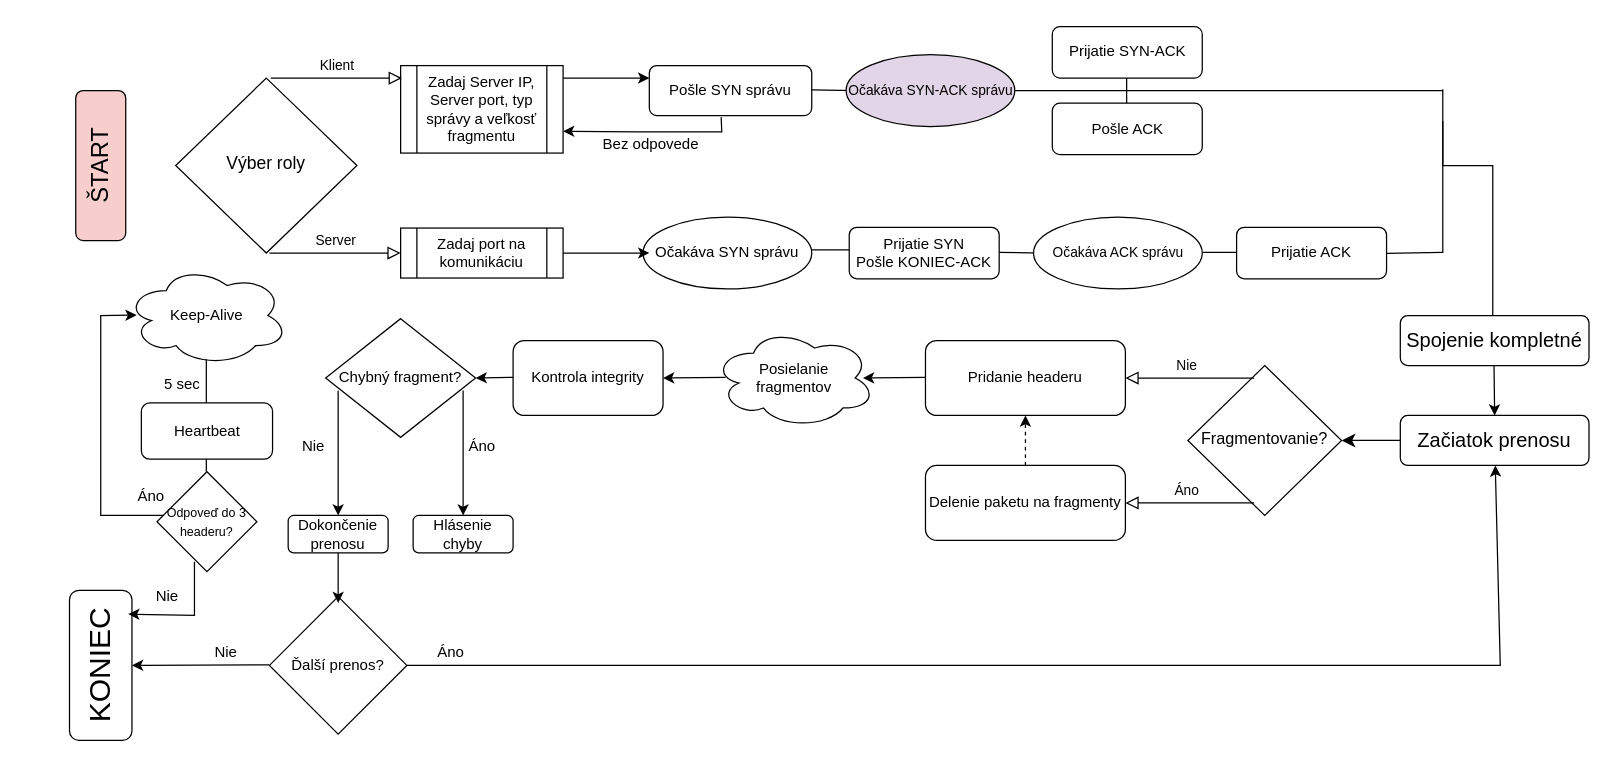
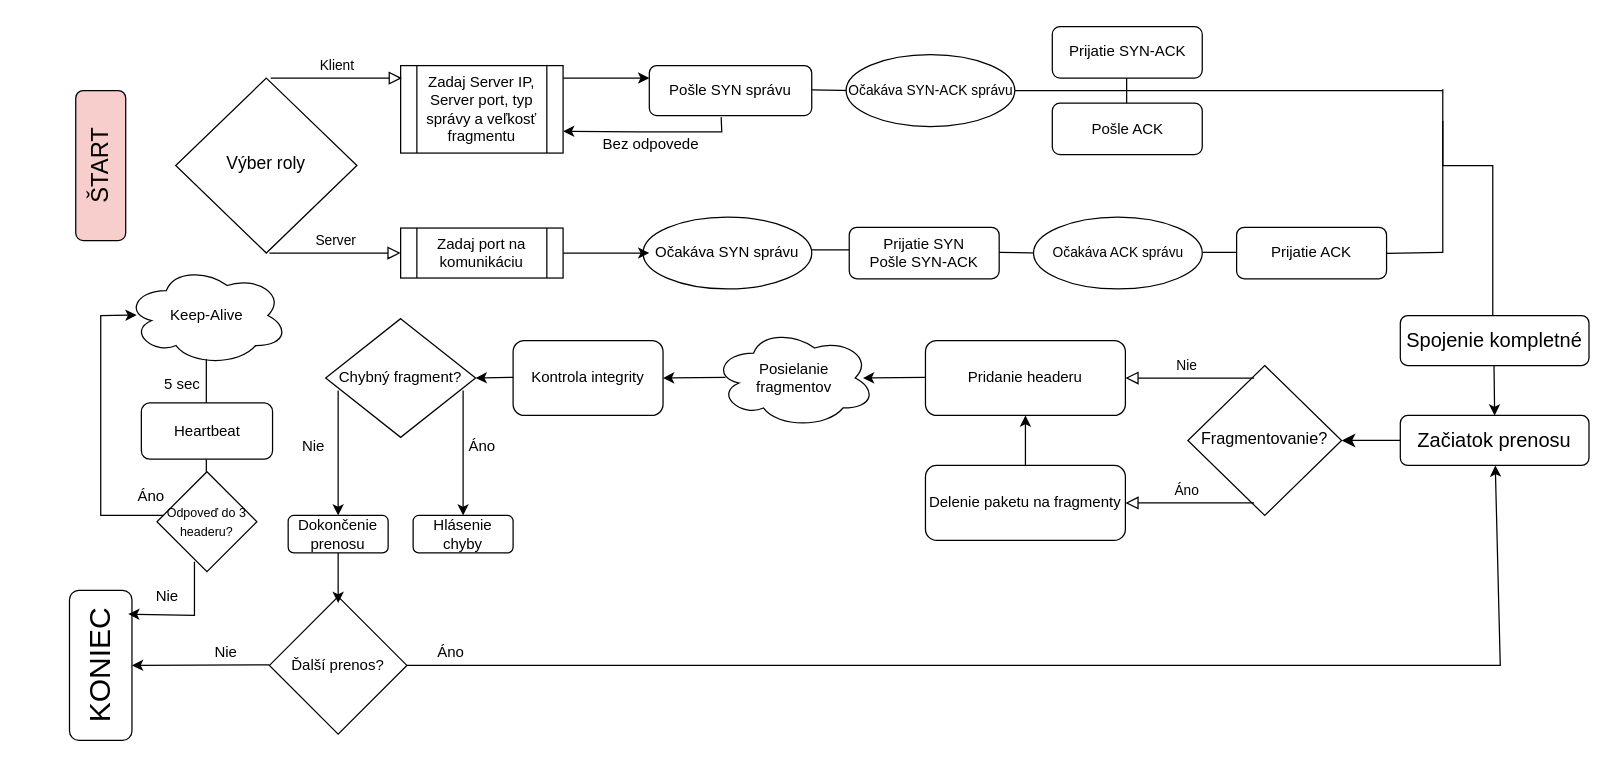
(931, 91) -> (931, 91)
(924, 253) -> (924, 253)
(1026, 445) -> (1026, 445)
